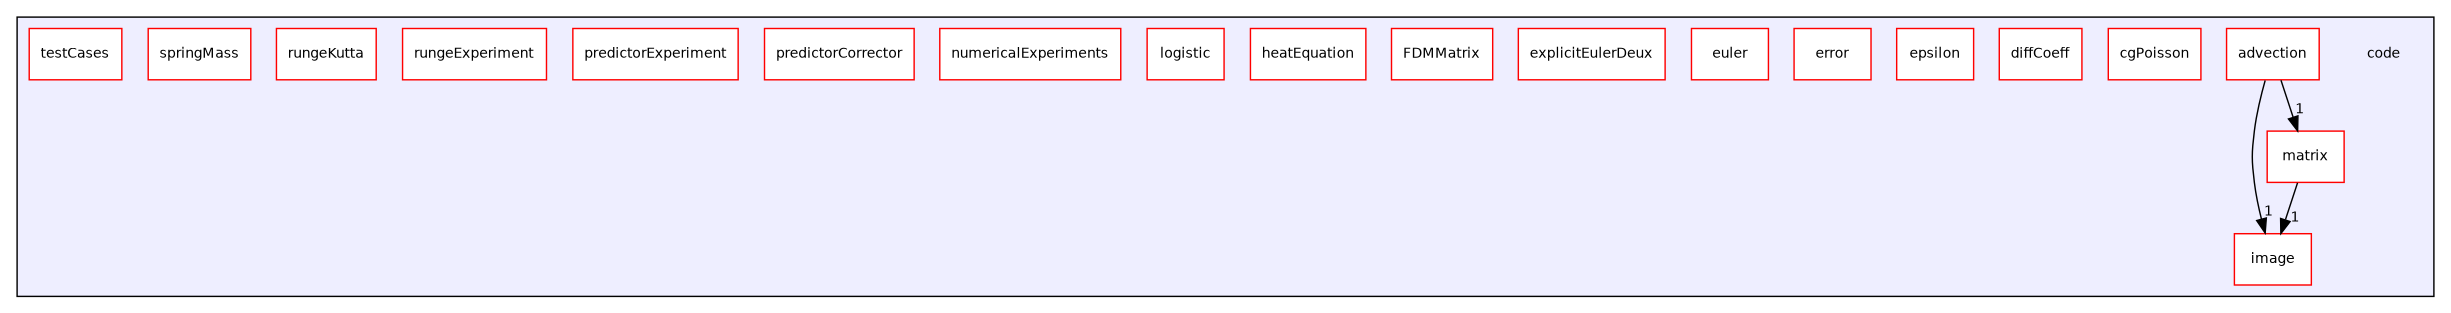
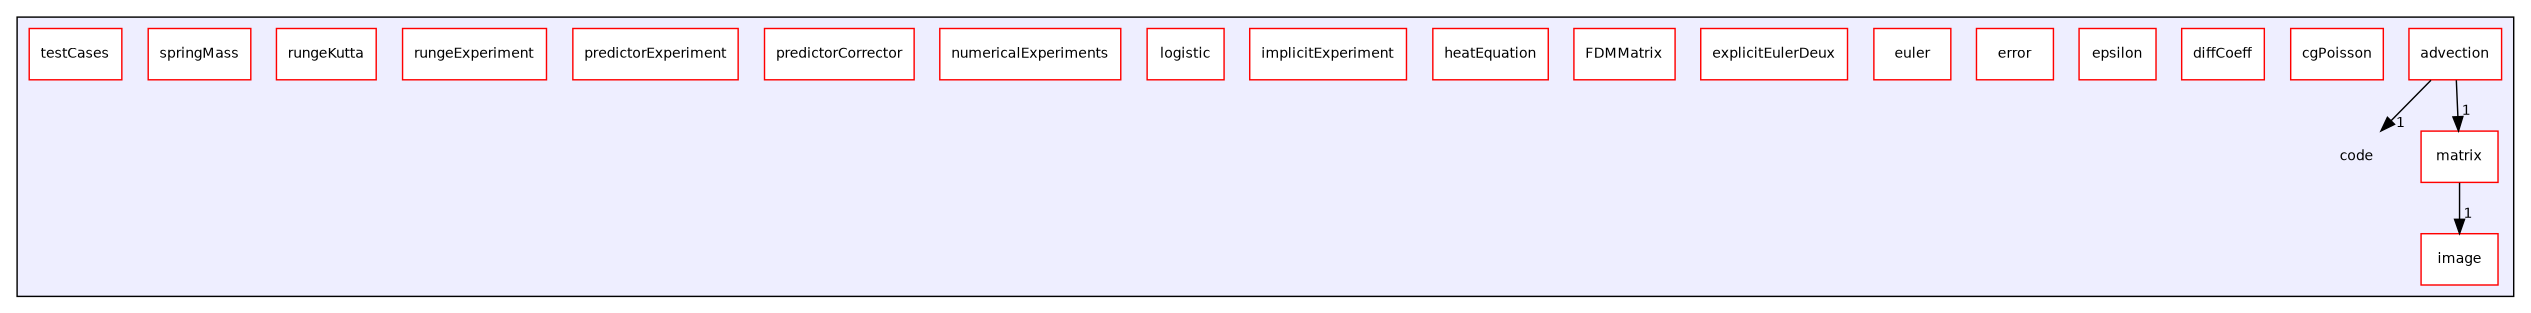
none -> (1328, 54)
(2253, 150) -> (2411, 100)
